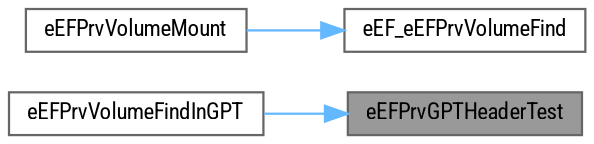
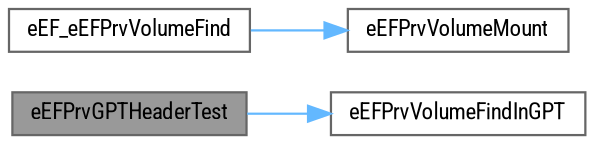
(284, 30) -> (288, 30)
(294, 114) -> (277, 114)
